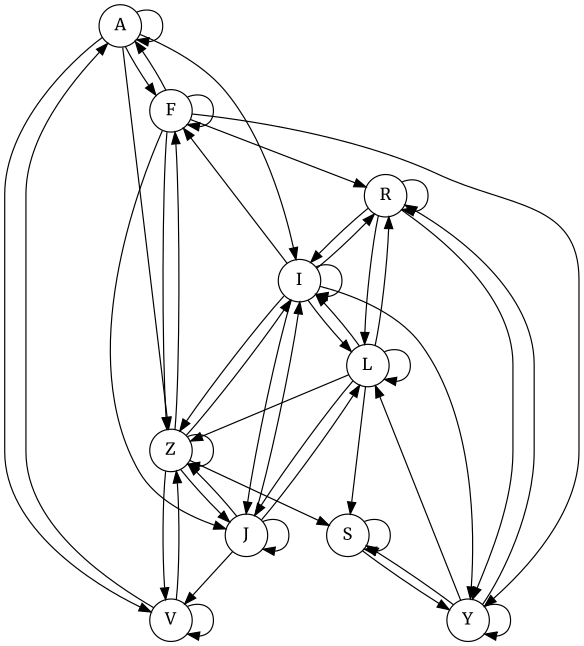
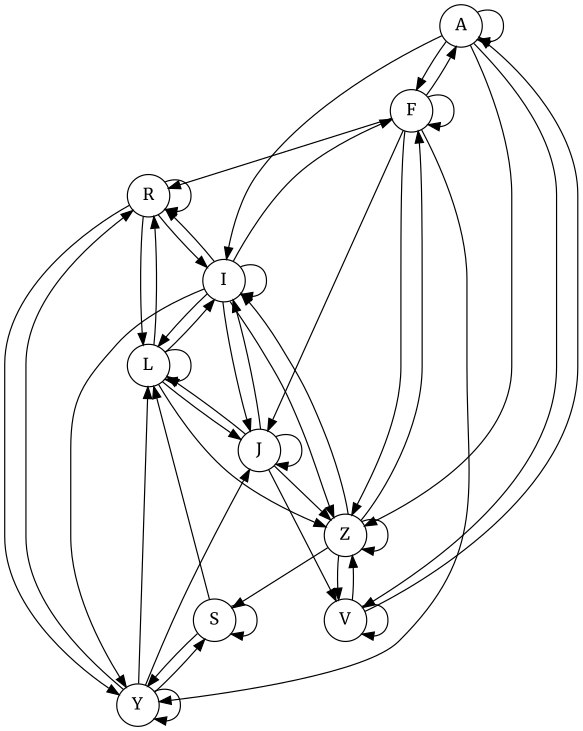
(359, 444) -> (183, 499)
(200, 492) -> (191, 581)
